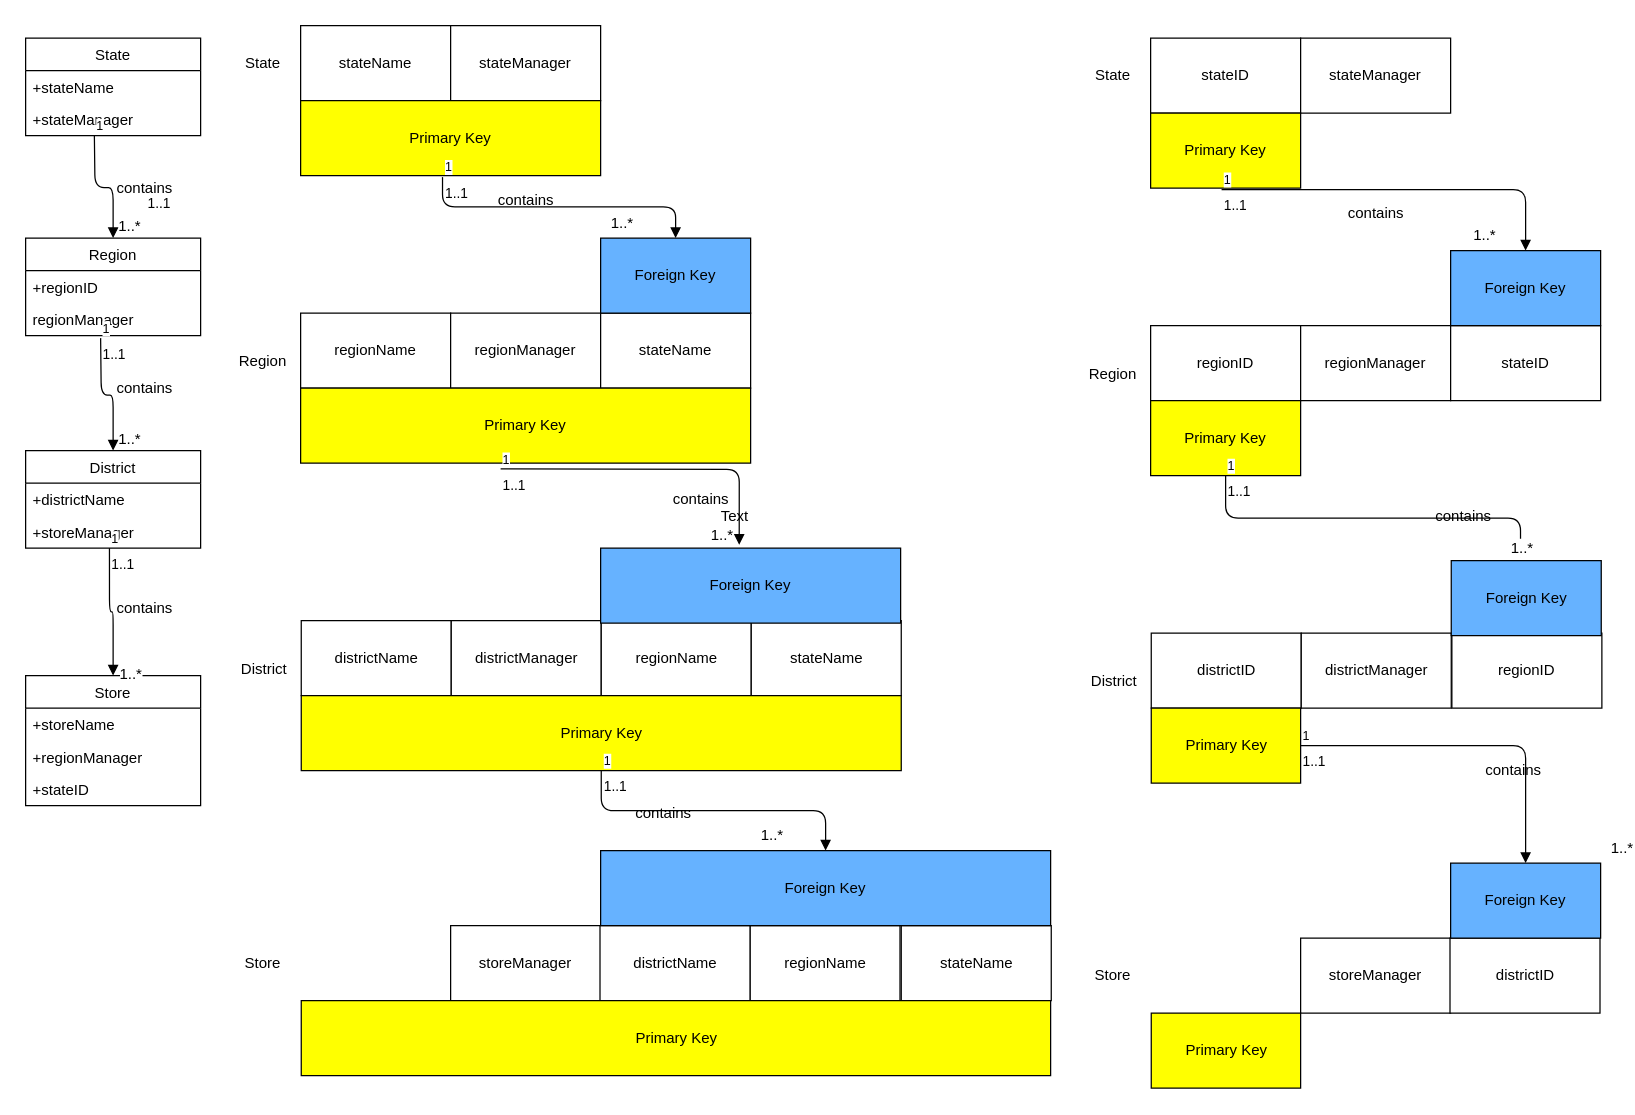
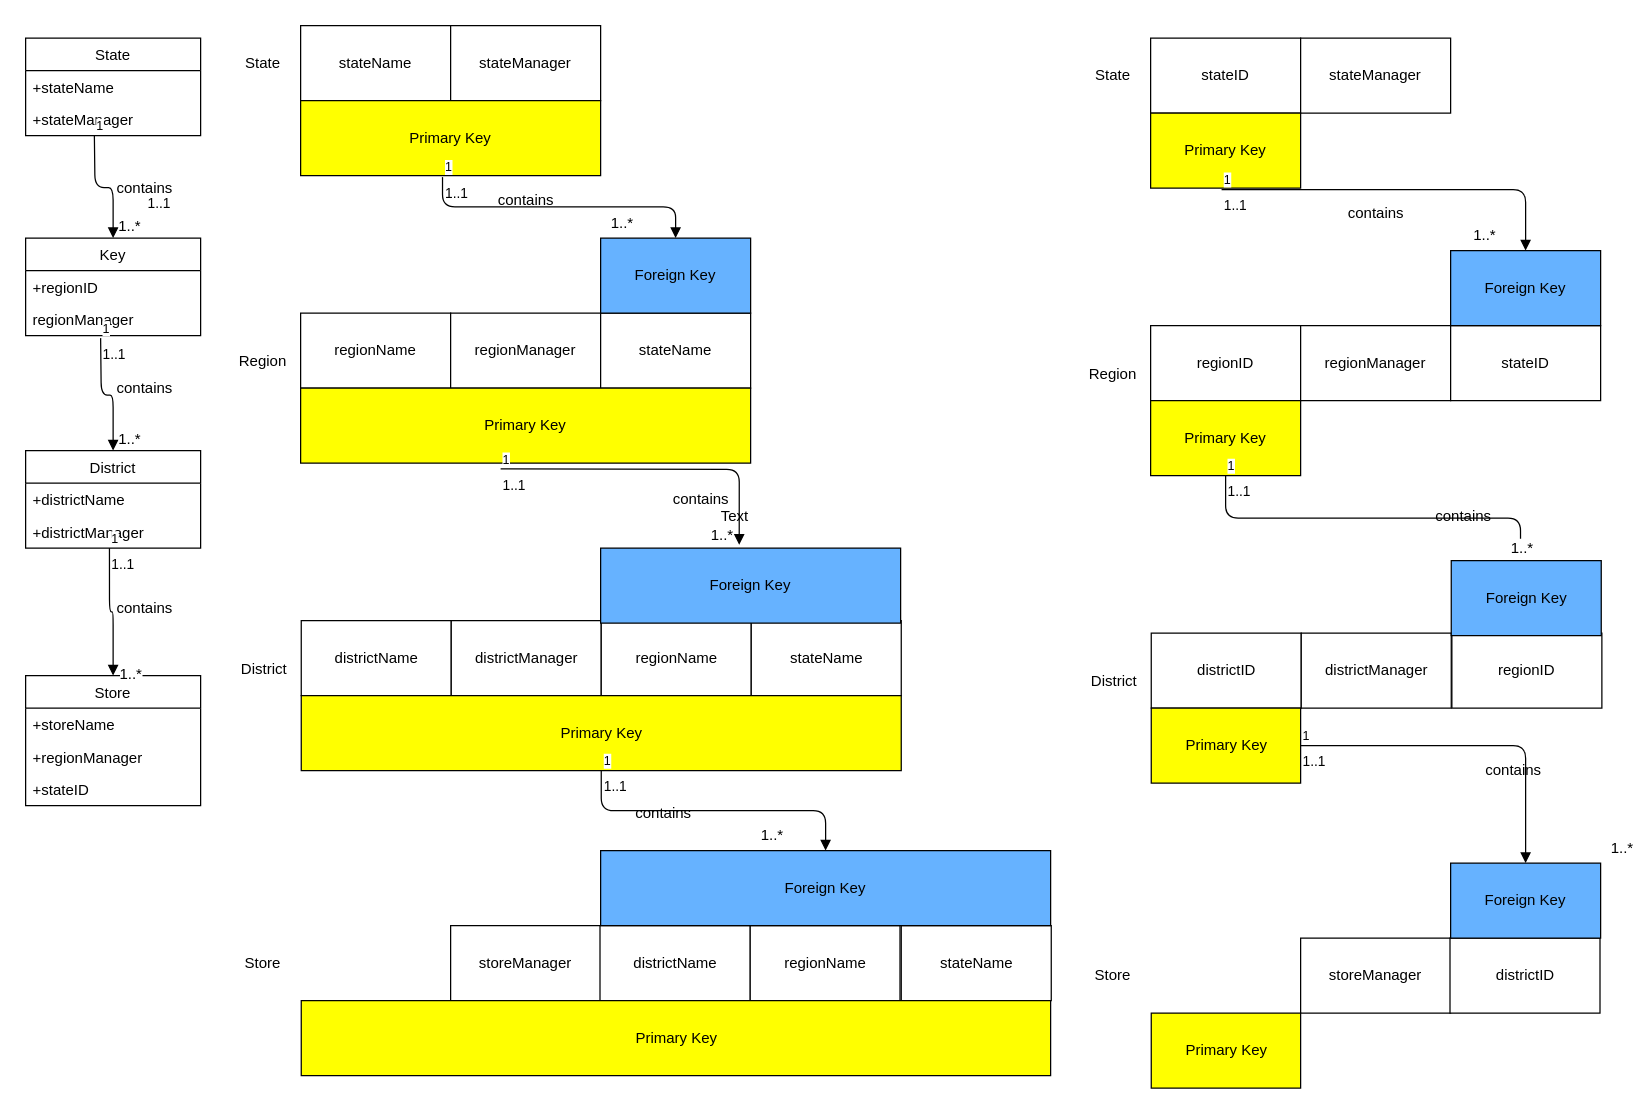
(113, 255) -> (113, 255)
(87, 533) -> (96, 533)
